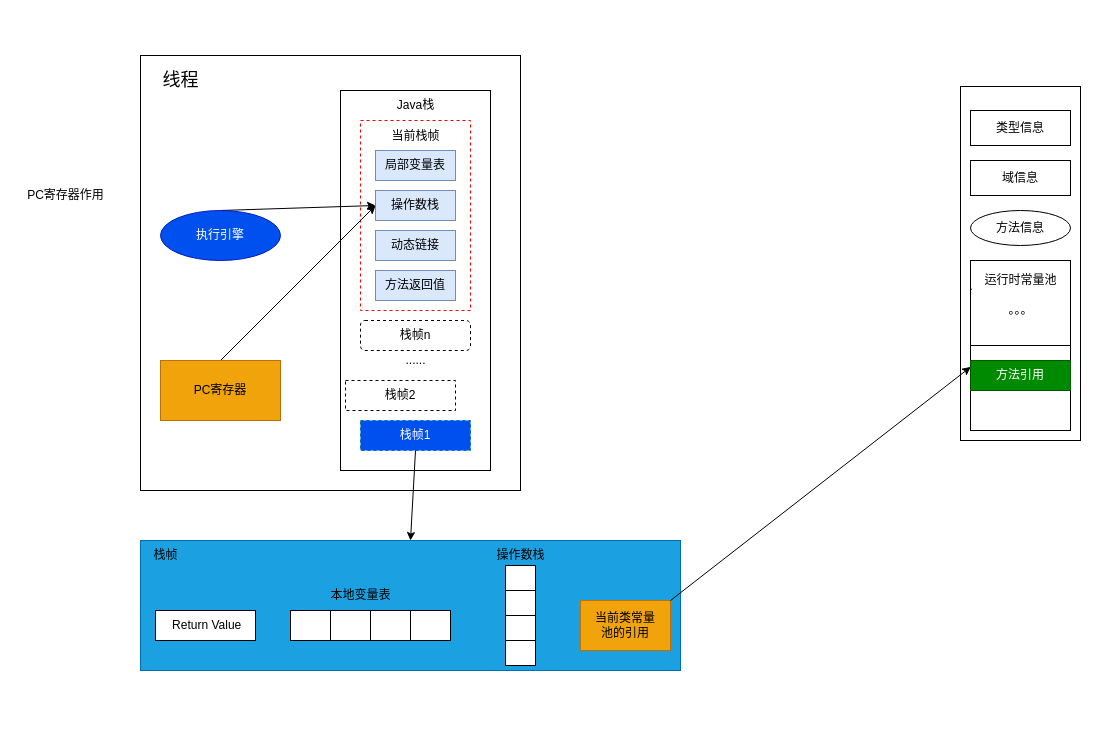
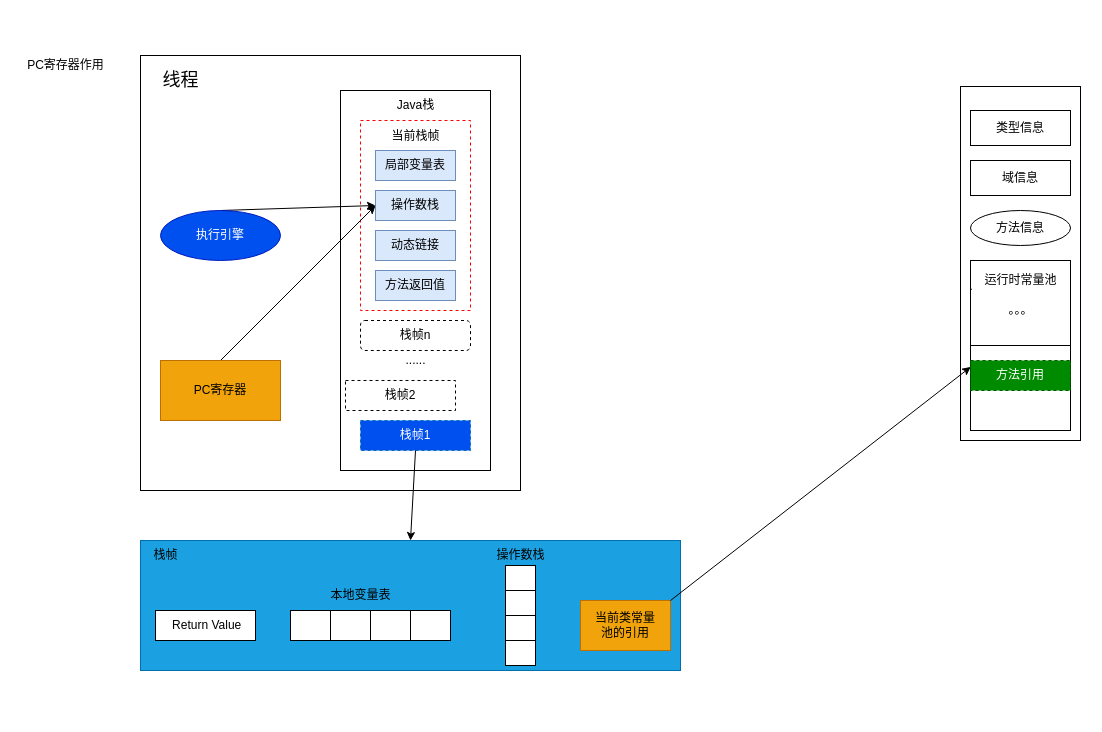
(66, 196) -> (66, 66)
(1021, 376) -> (1021, 376)
